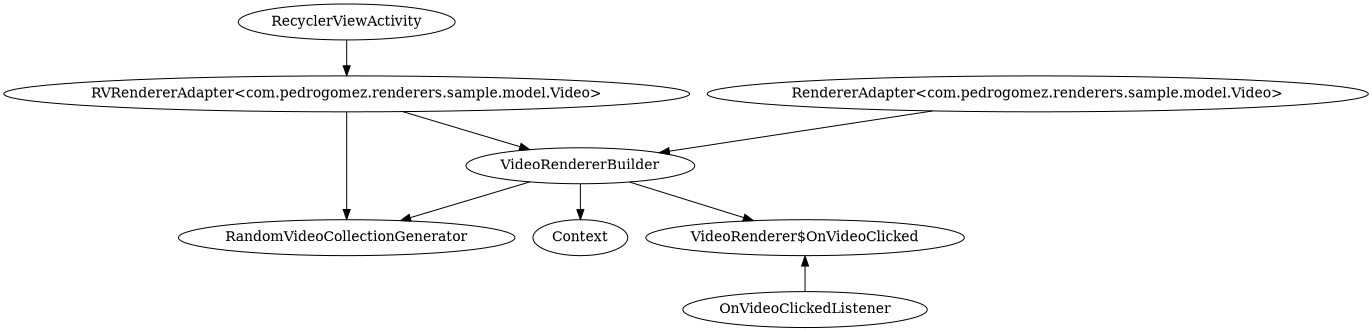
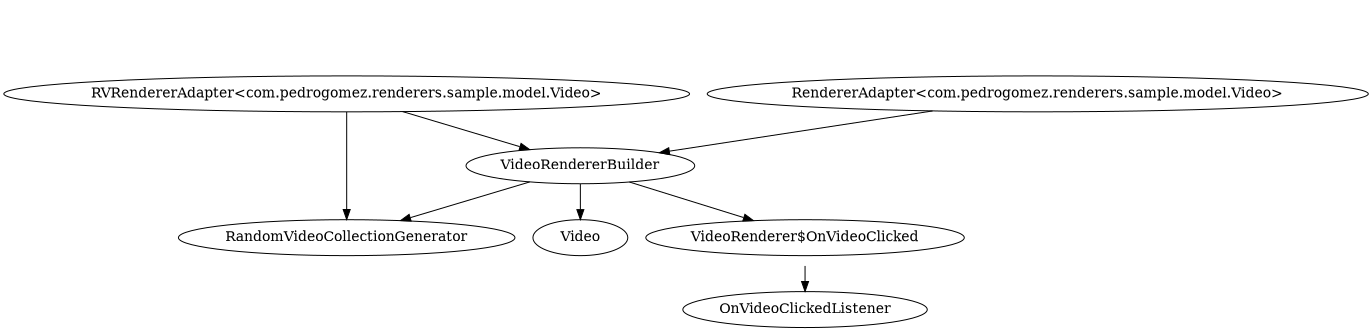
(347, 22) -> none
(580, 238) -> (580, 238)
(805, 279) -> (805, 274)
